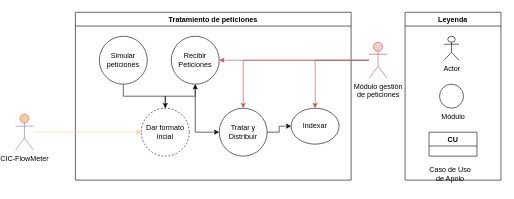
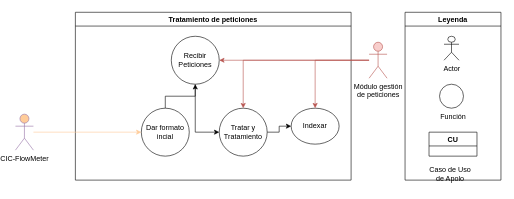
(123, 60) -> none
(137, 96) -> none
(454, 117) -> (454, 117)
(165, 132) -> (165, 132)
(243, 132) -> (243, 132)
